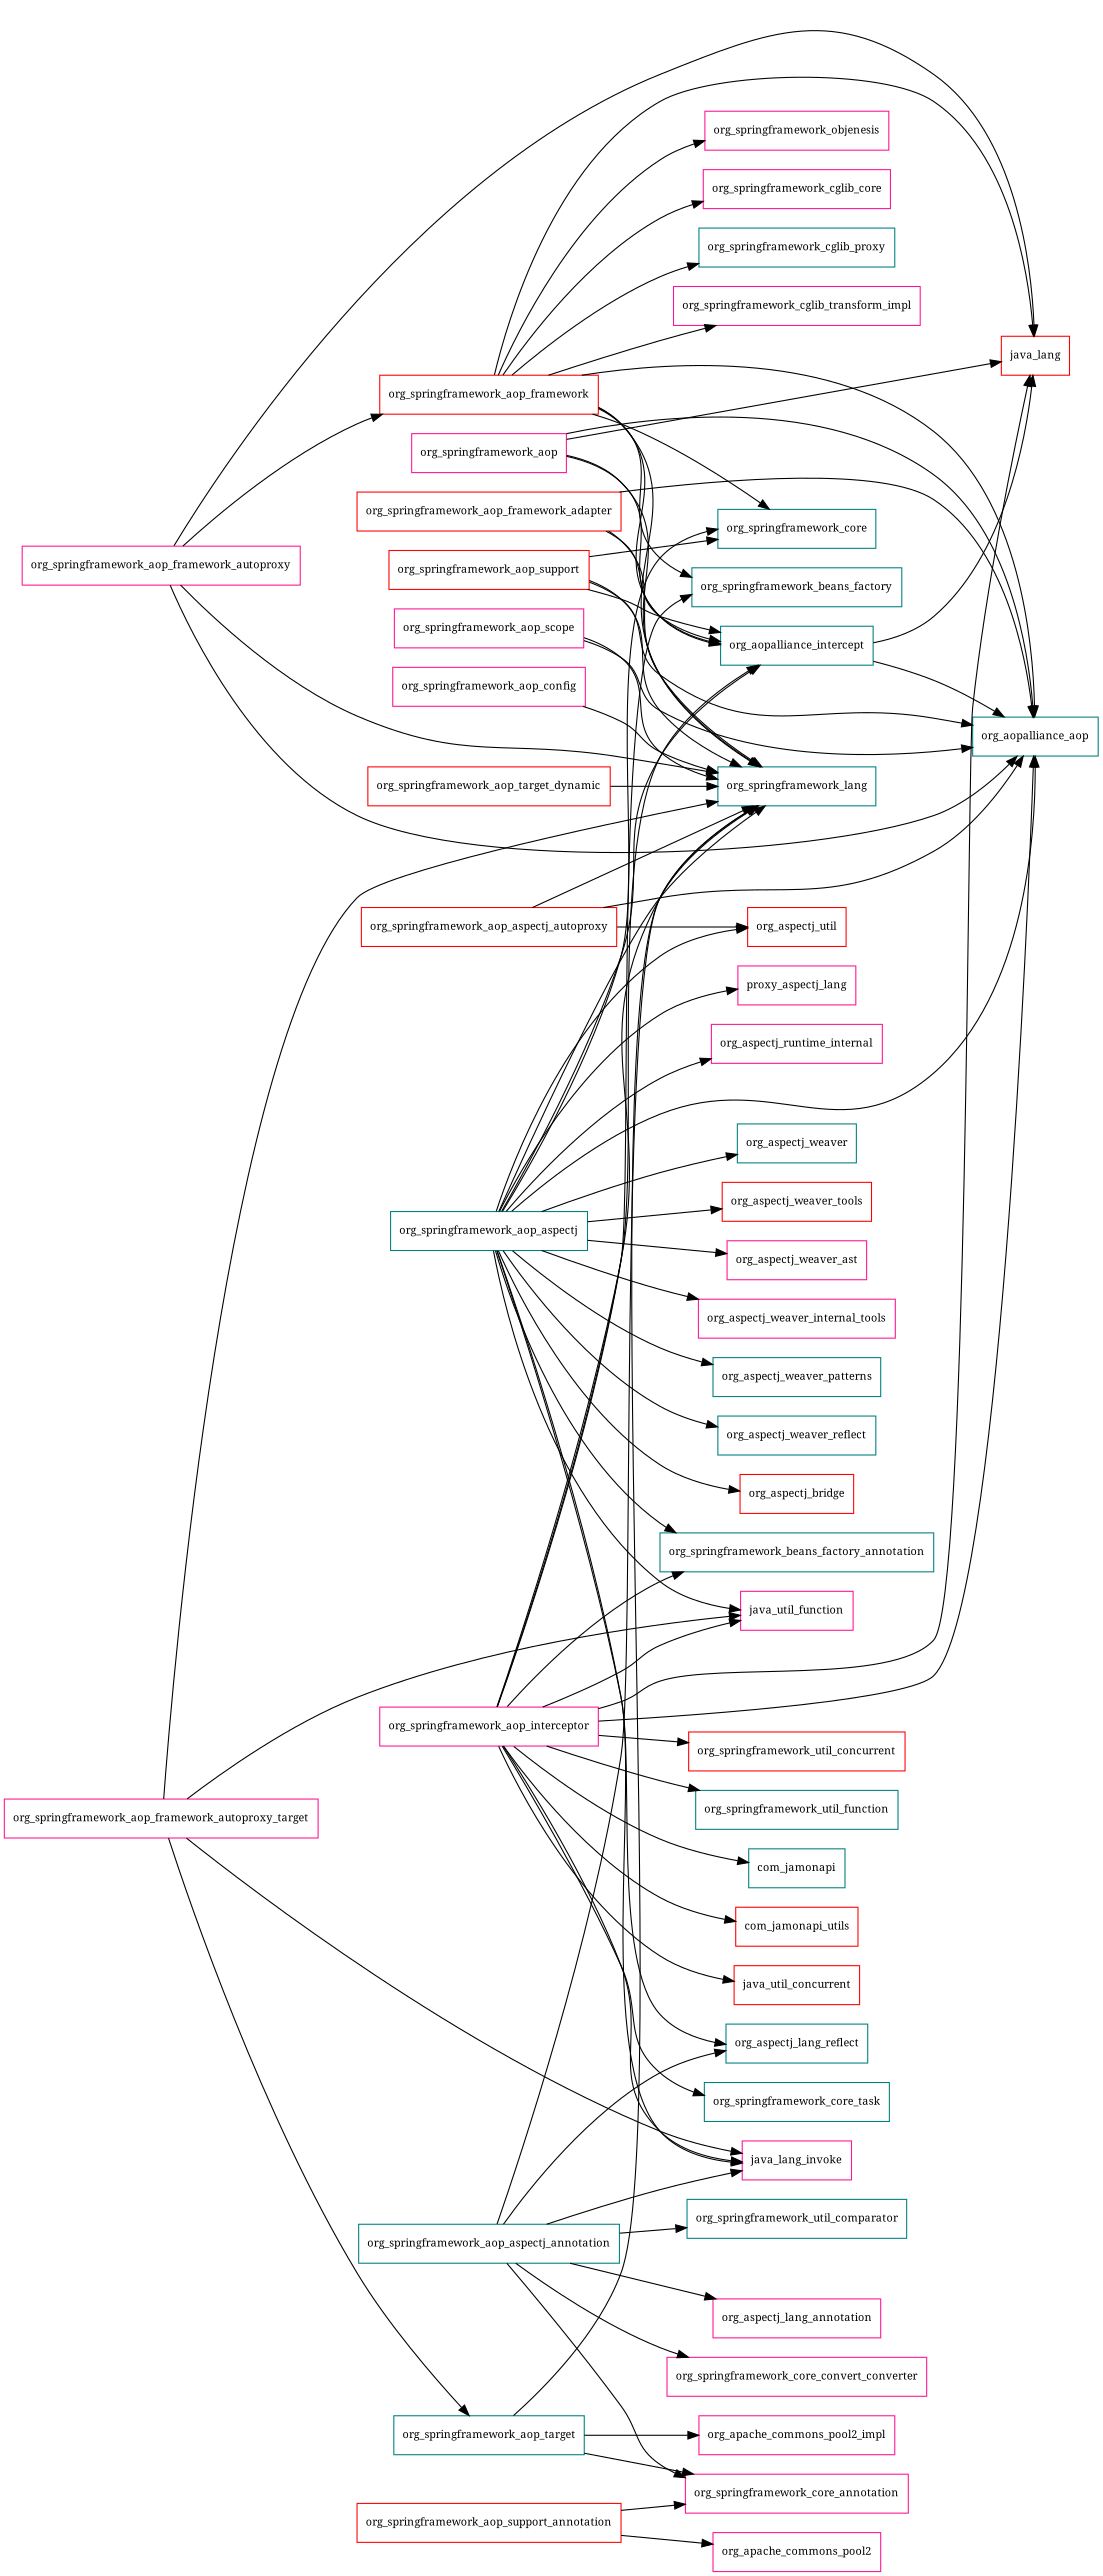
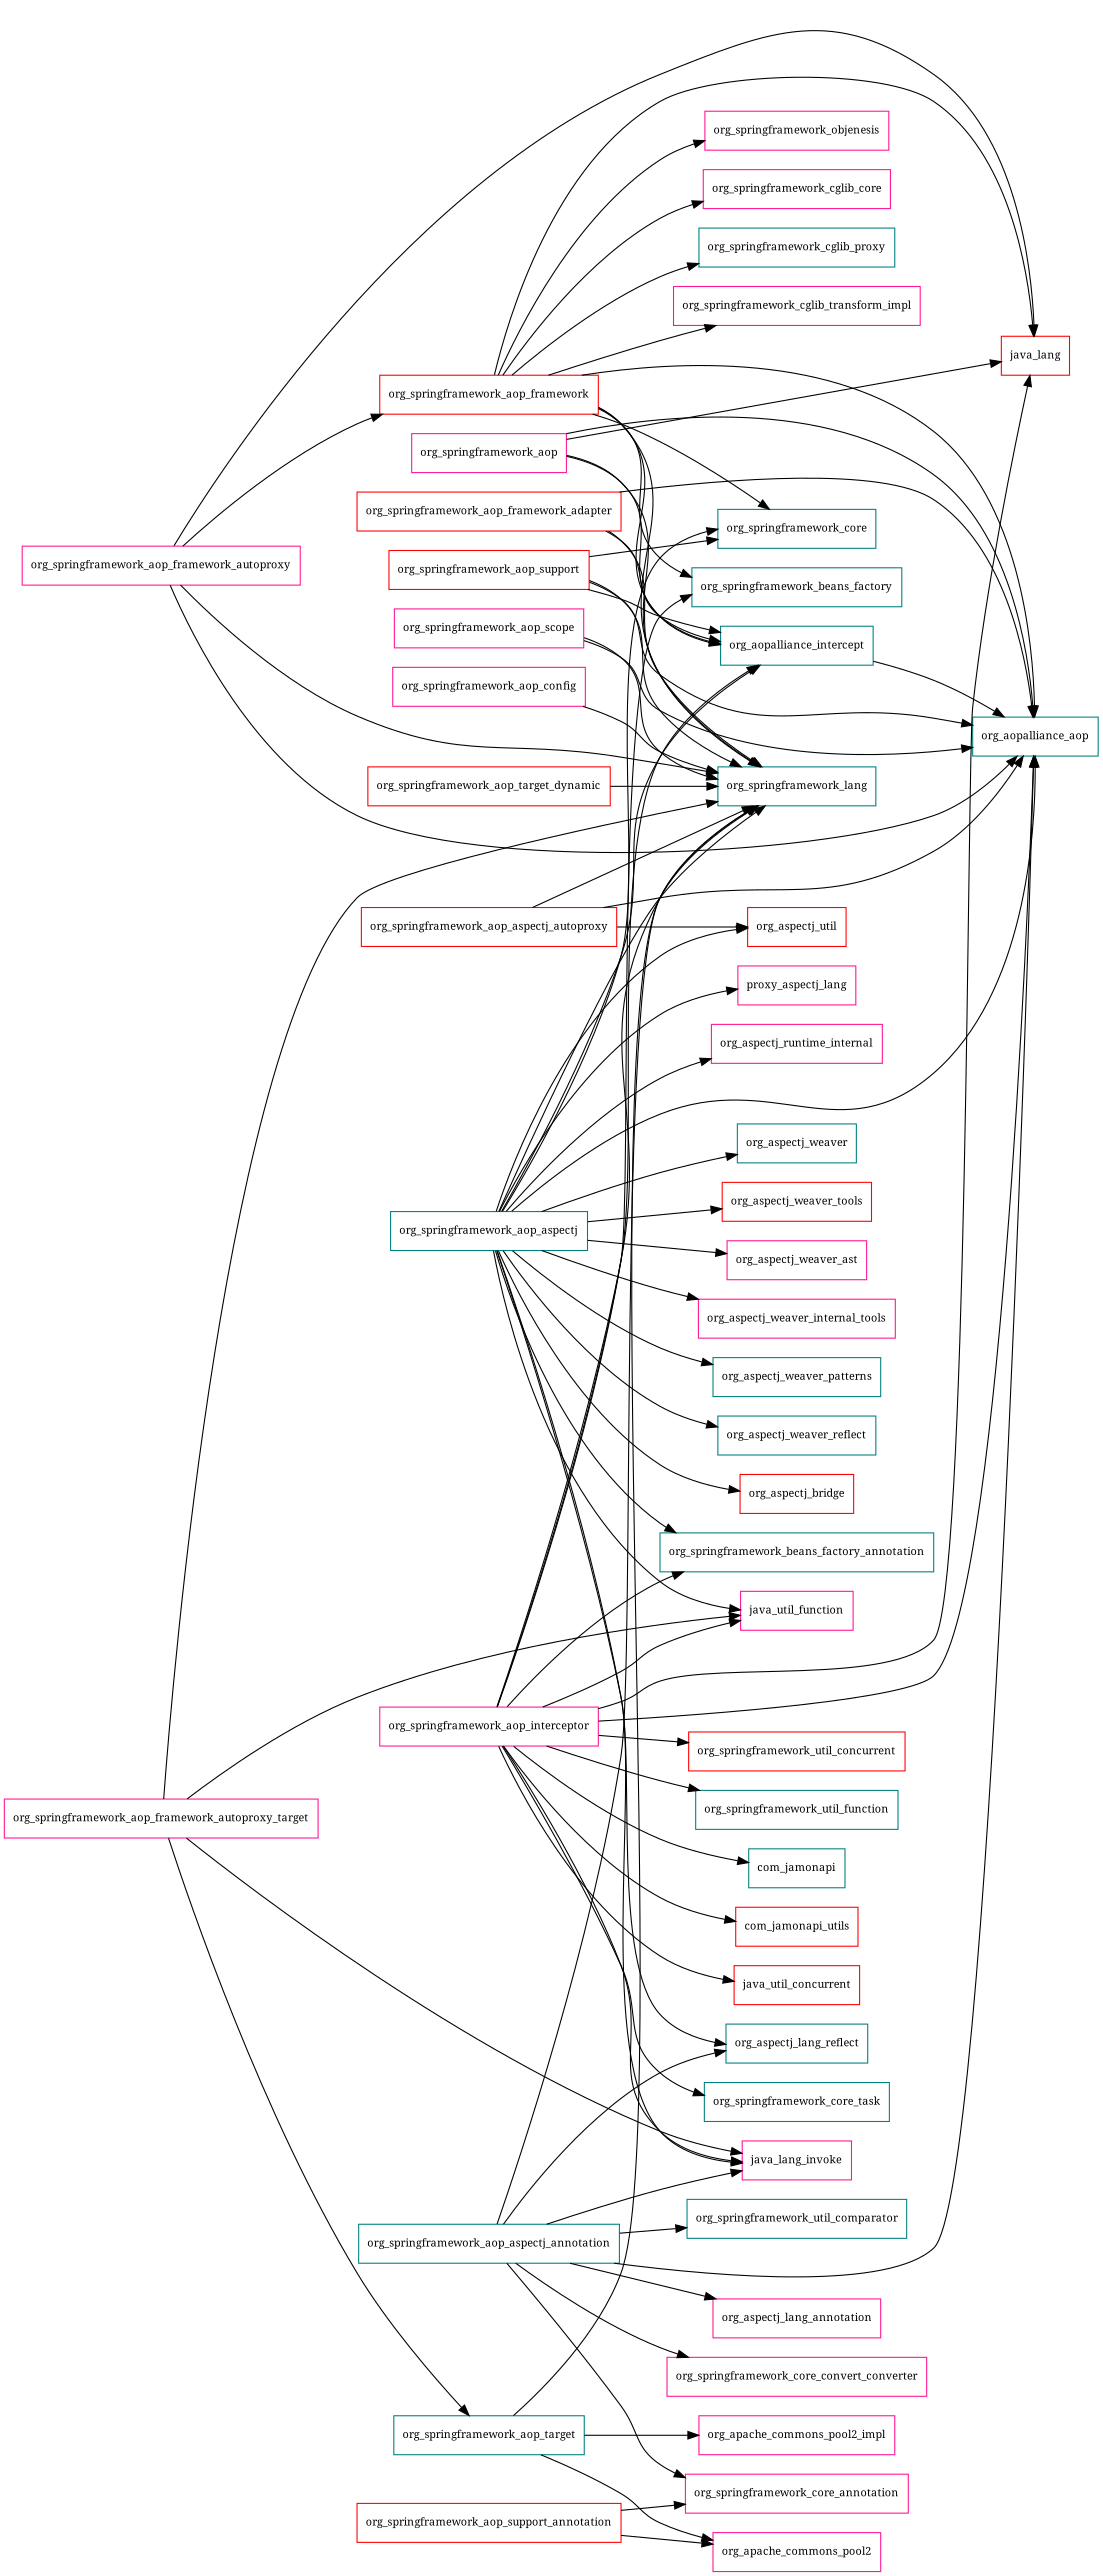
(978, 562) -> none
none -> (996, 1672)
(633, 2463) -> (623, 2495)
